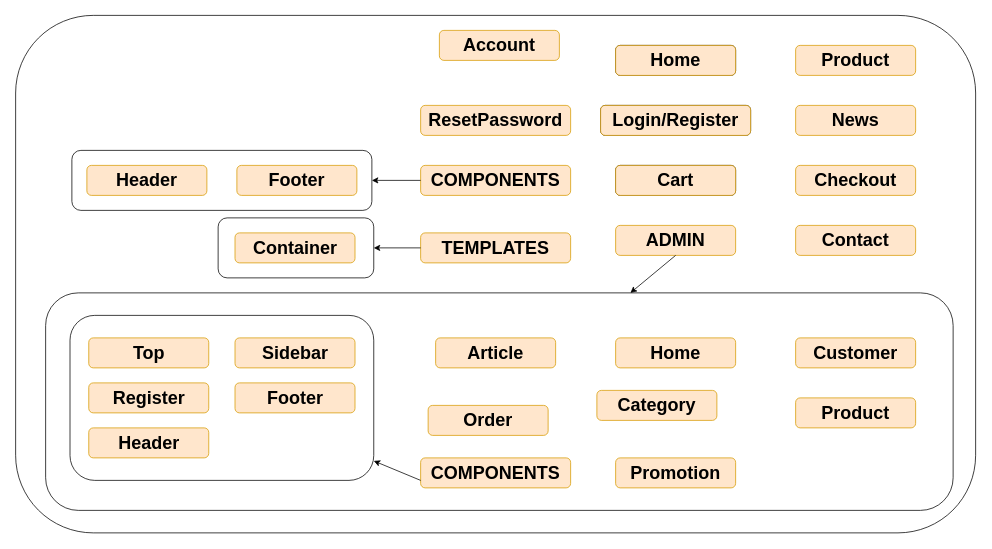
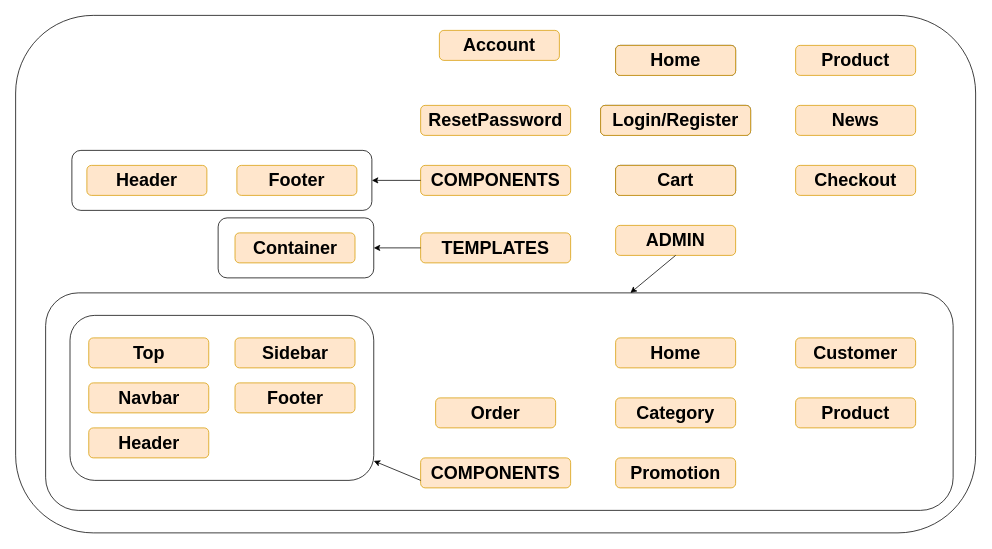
(855, 240) -> none
(495, 353) -> none
(149, 398) -> (149, 398)
(657, 405) -> (675, 413)
(488, 420) -> (495, 413)
